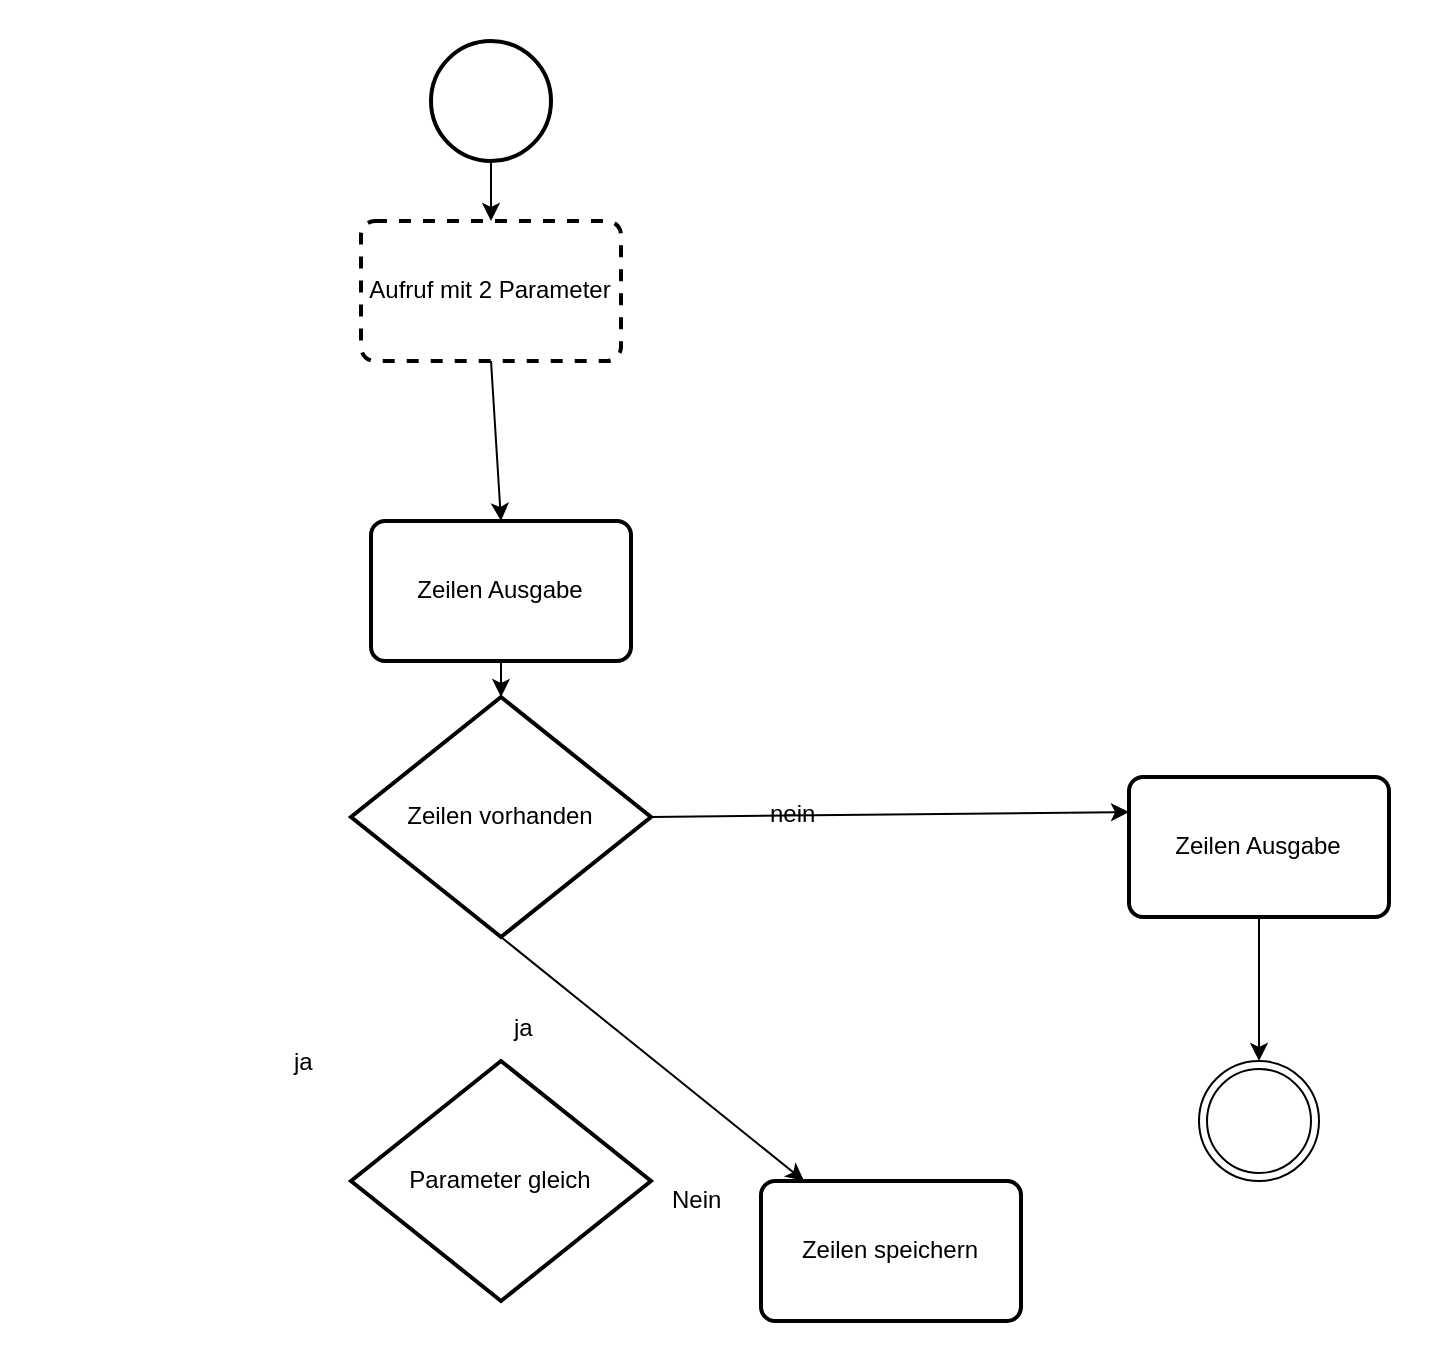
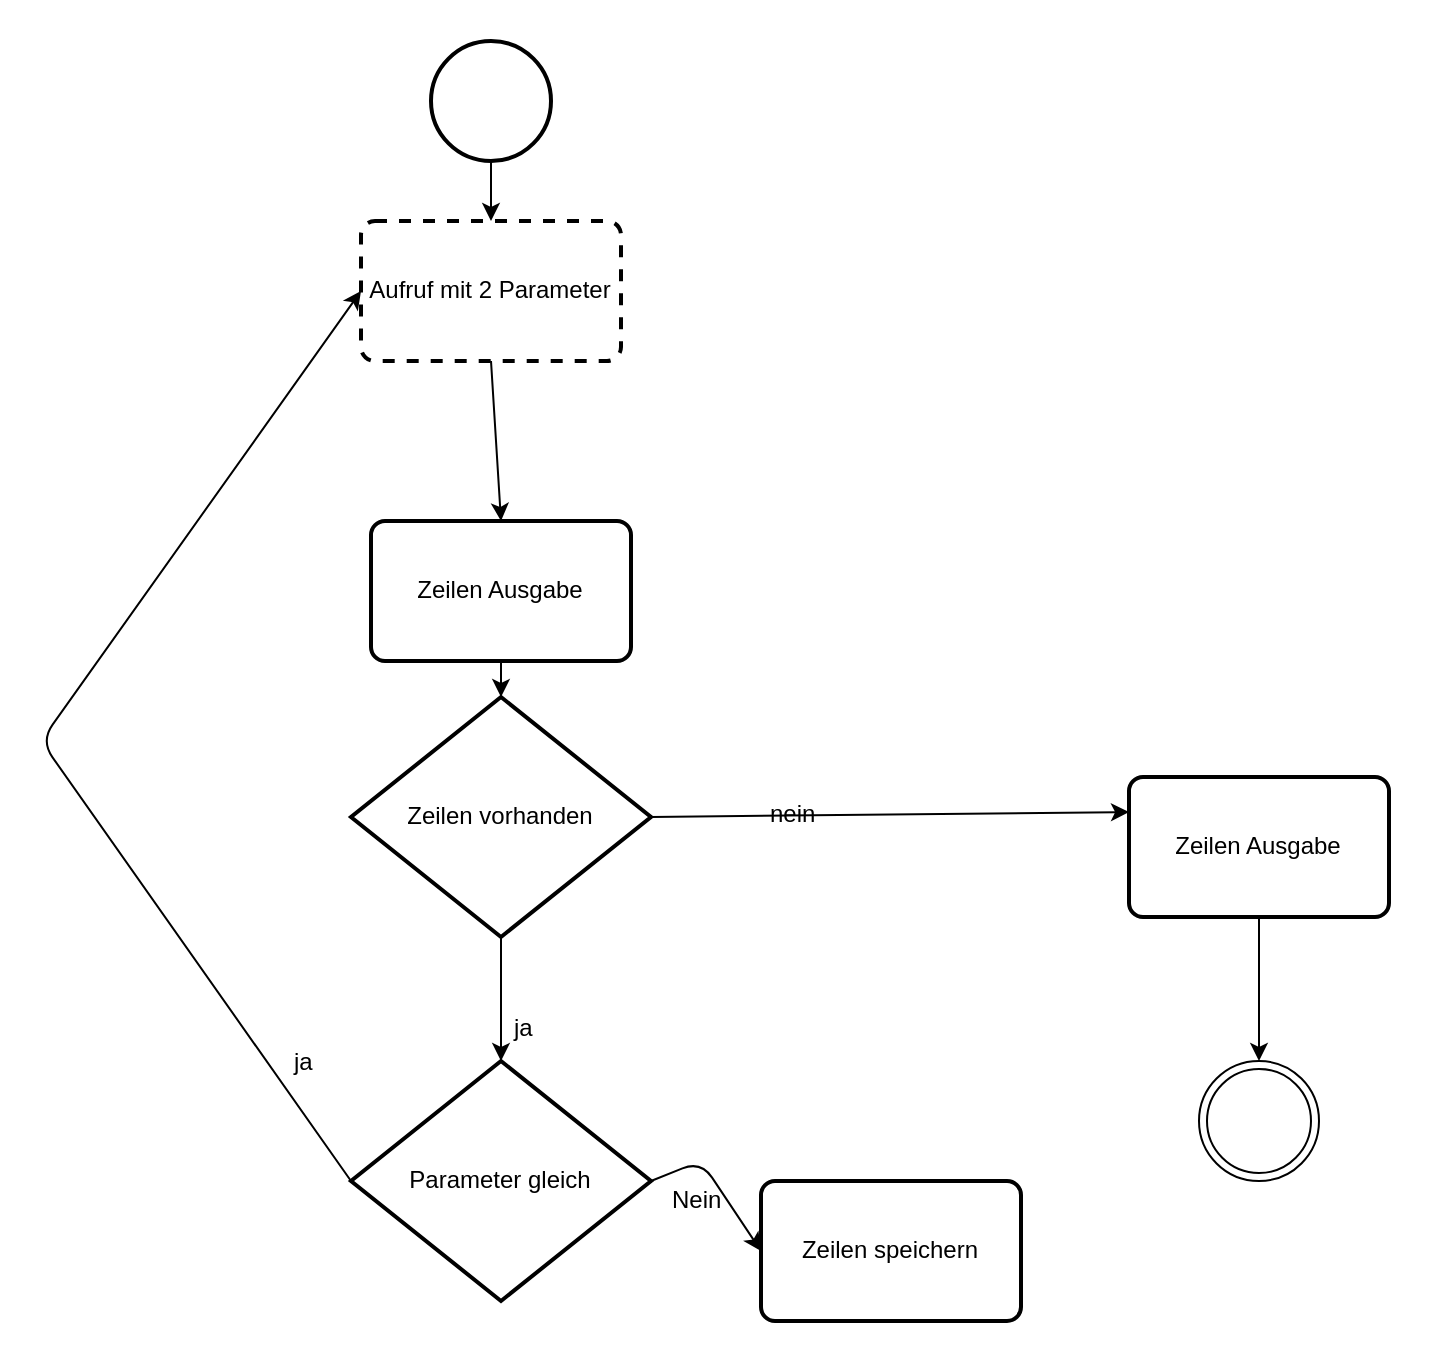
none -> (47, 741)
(648, 1055) -> (501, 992)
none -> (715, 1183)
